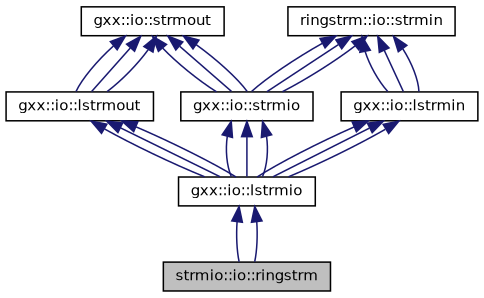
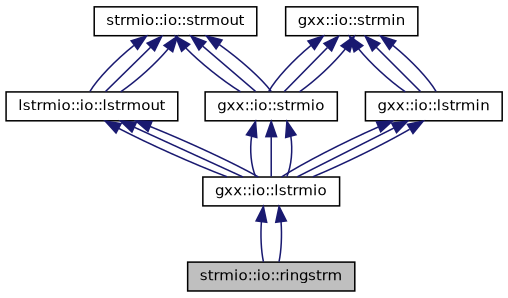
(153, 21) -> (175, 21)
(372, 21) -> (352, 21)
(80, 106) -> (92, 106)
